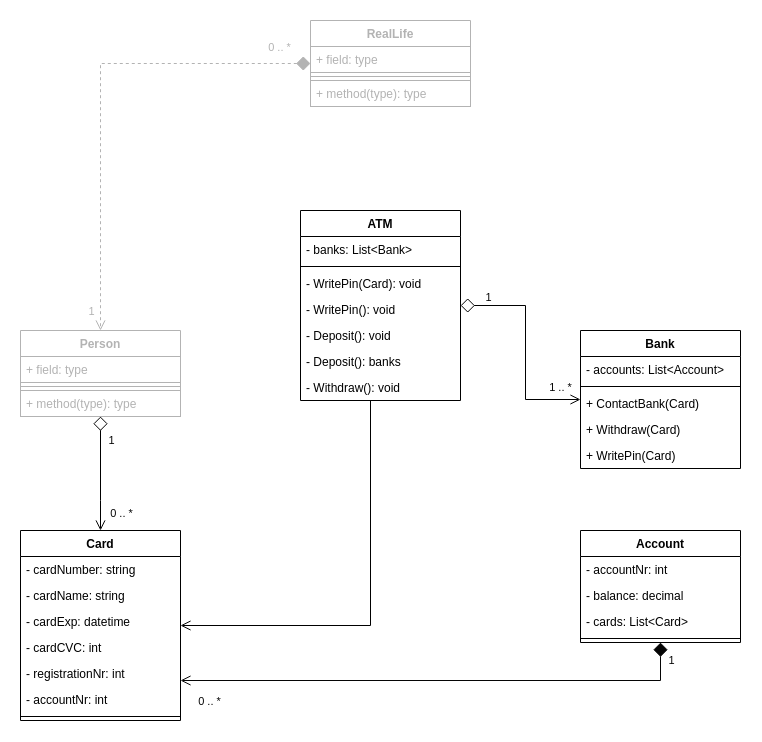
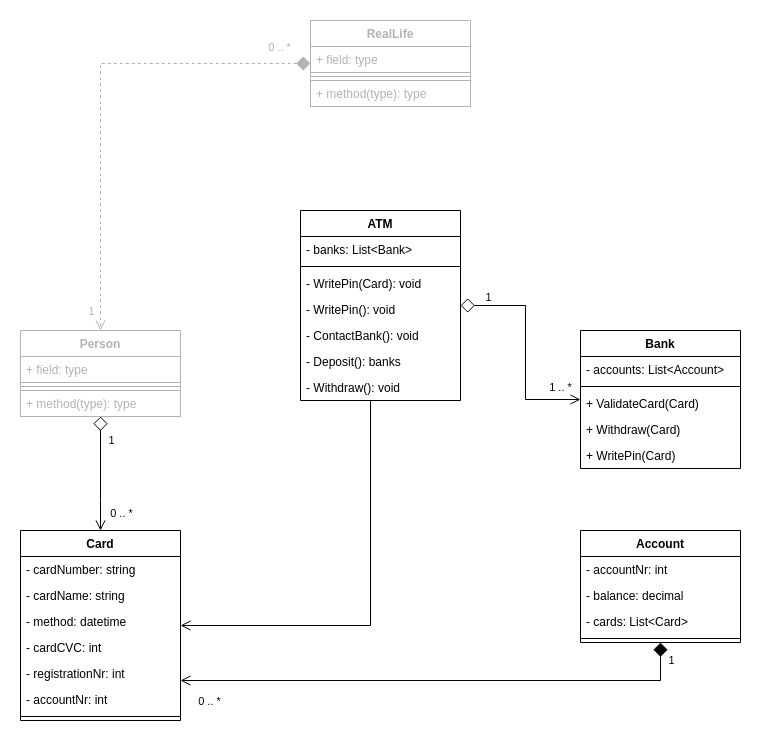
(355, 336) -> (370, 336)
(648, 404) -> (649, 404)
(84, 622) -> (80, 622)
